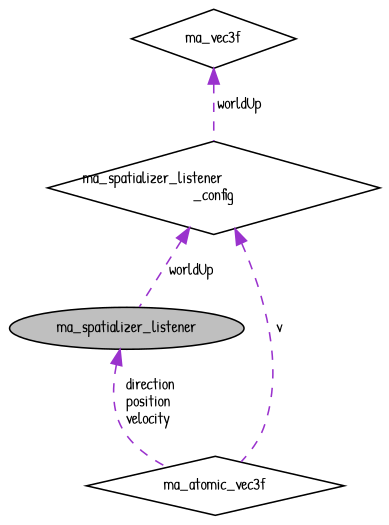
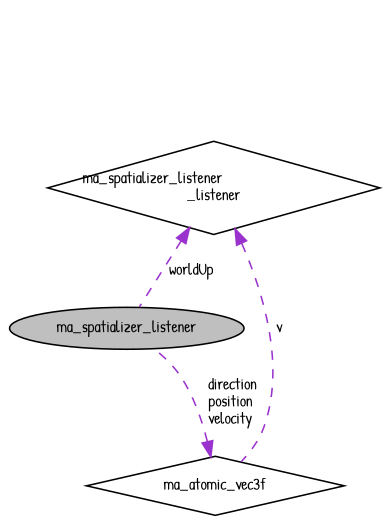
(214, 39) -> none
(214, 188) -> (214, 188)
(121, 426) -> (189, 390)
